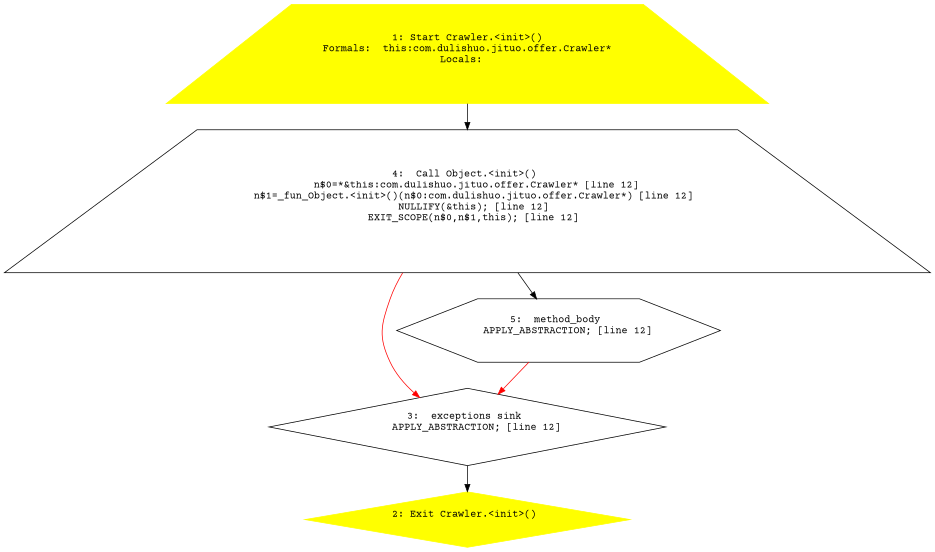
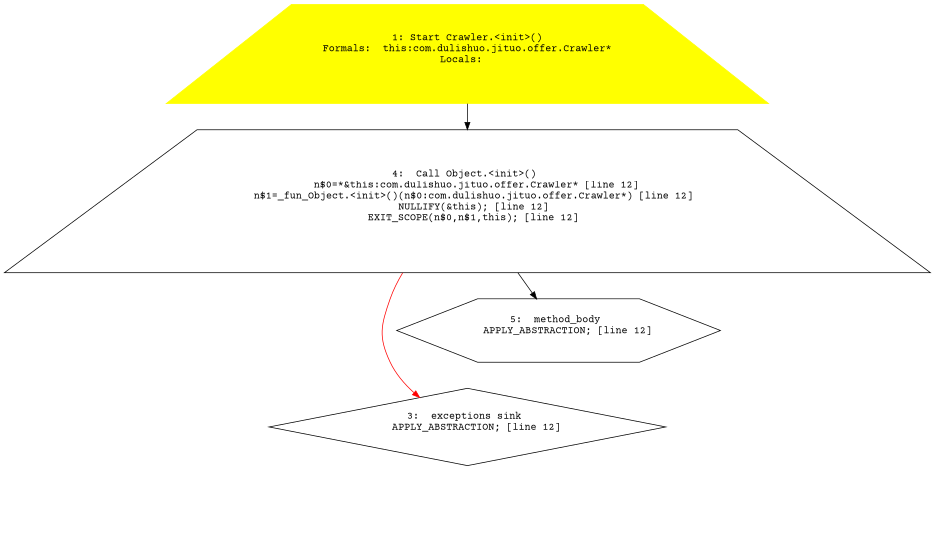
(516, 375) -> none
(467, 520) -> none
